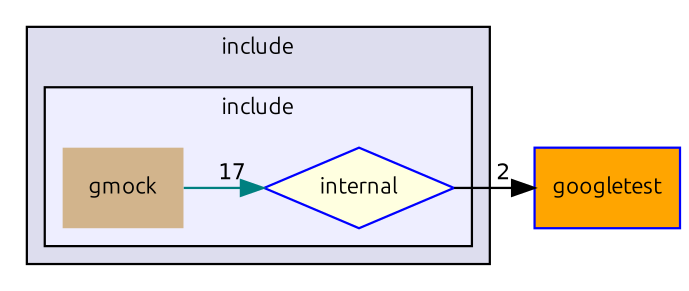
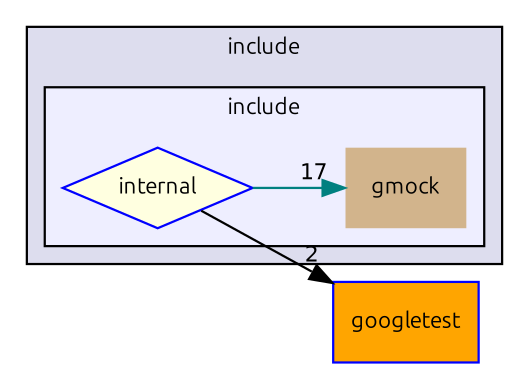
(212, 188) -> (288, 188)
